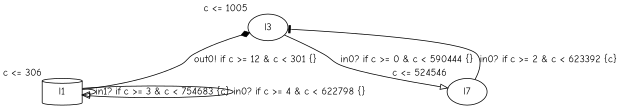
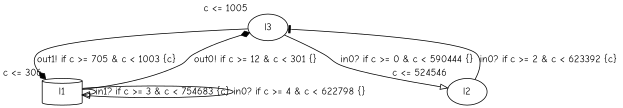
none -> (131, 36)
(467, 92) -> (467, 92)
